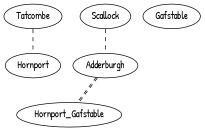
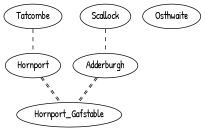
(172, 16) -> (172, 16)
none -> (51, 90)
